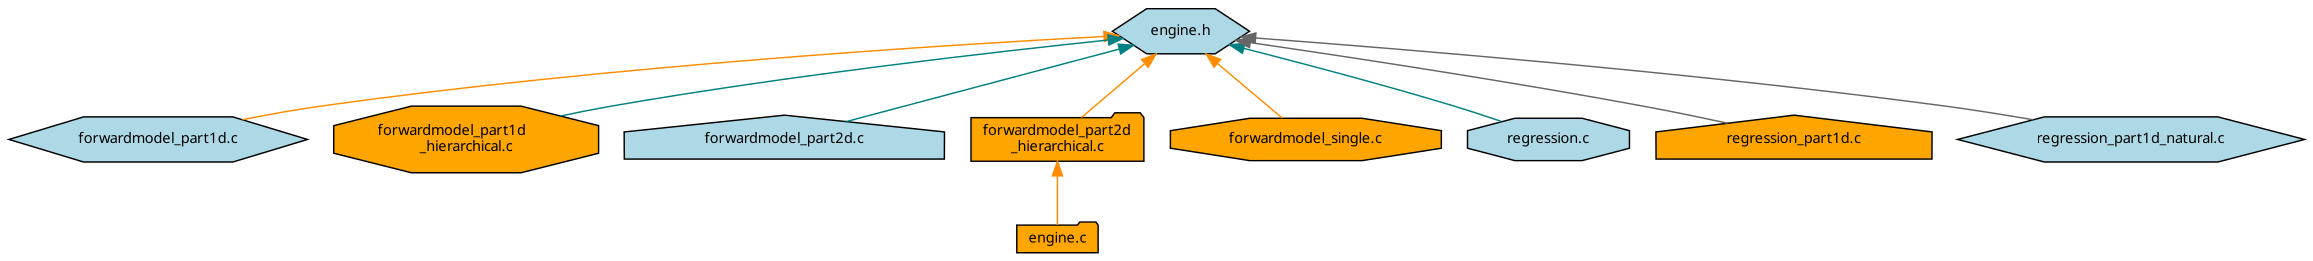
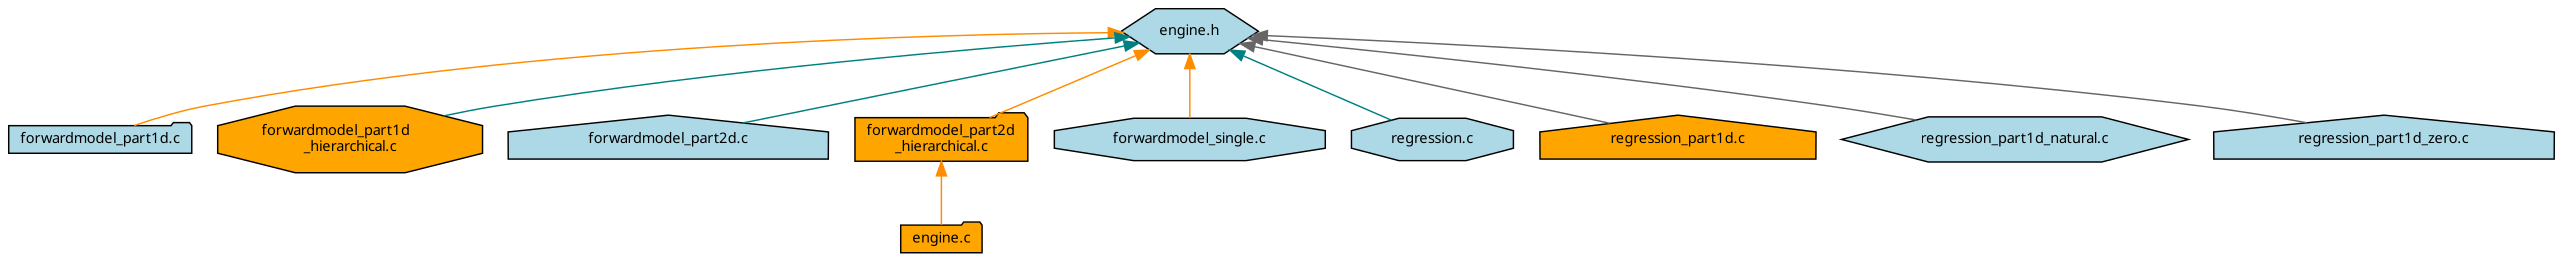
(158, 139) -> (100, 139)
(1306, 139) -> (1190, 139)
none -> (2384, 139)
